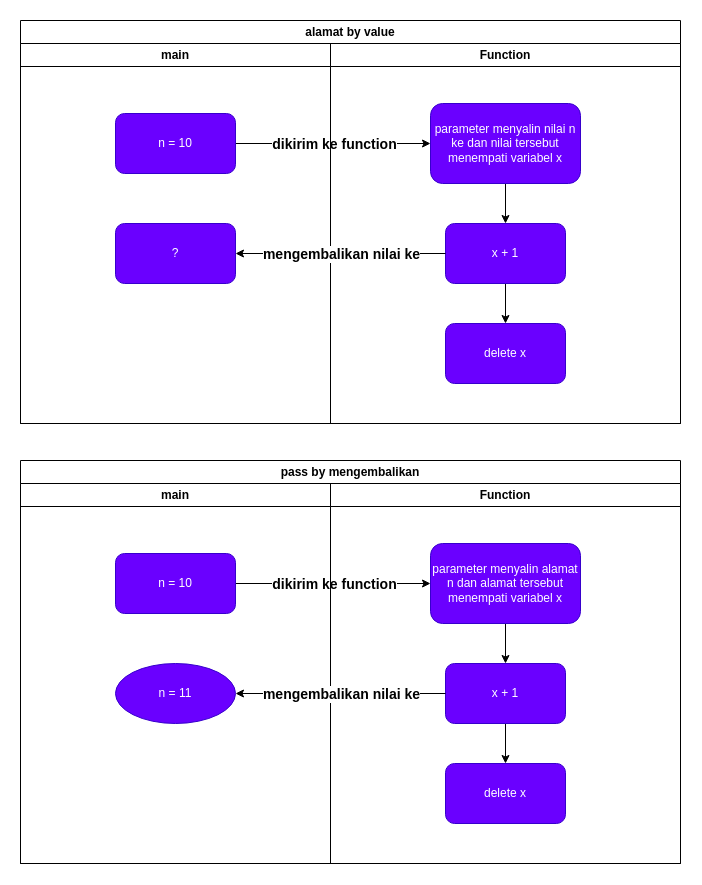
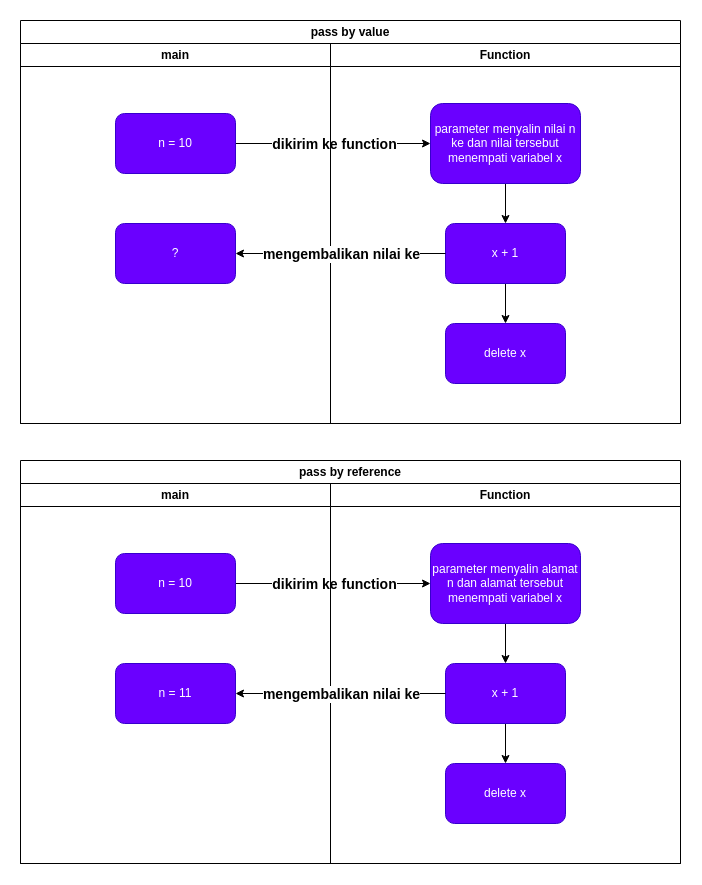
(351, 33) -> (351, 33)
(351, 473) -> (351, 473)
(176, 694) -> (176, 694)
